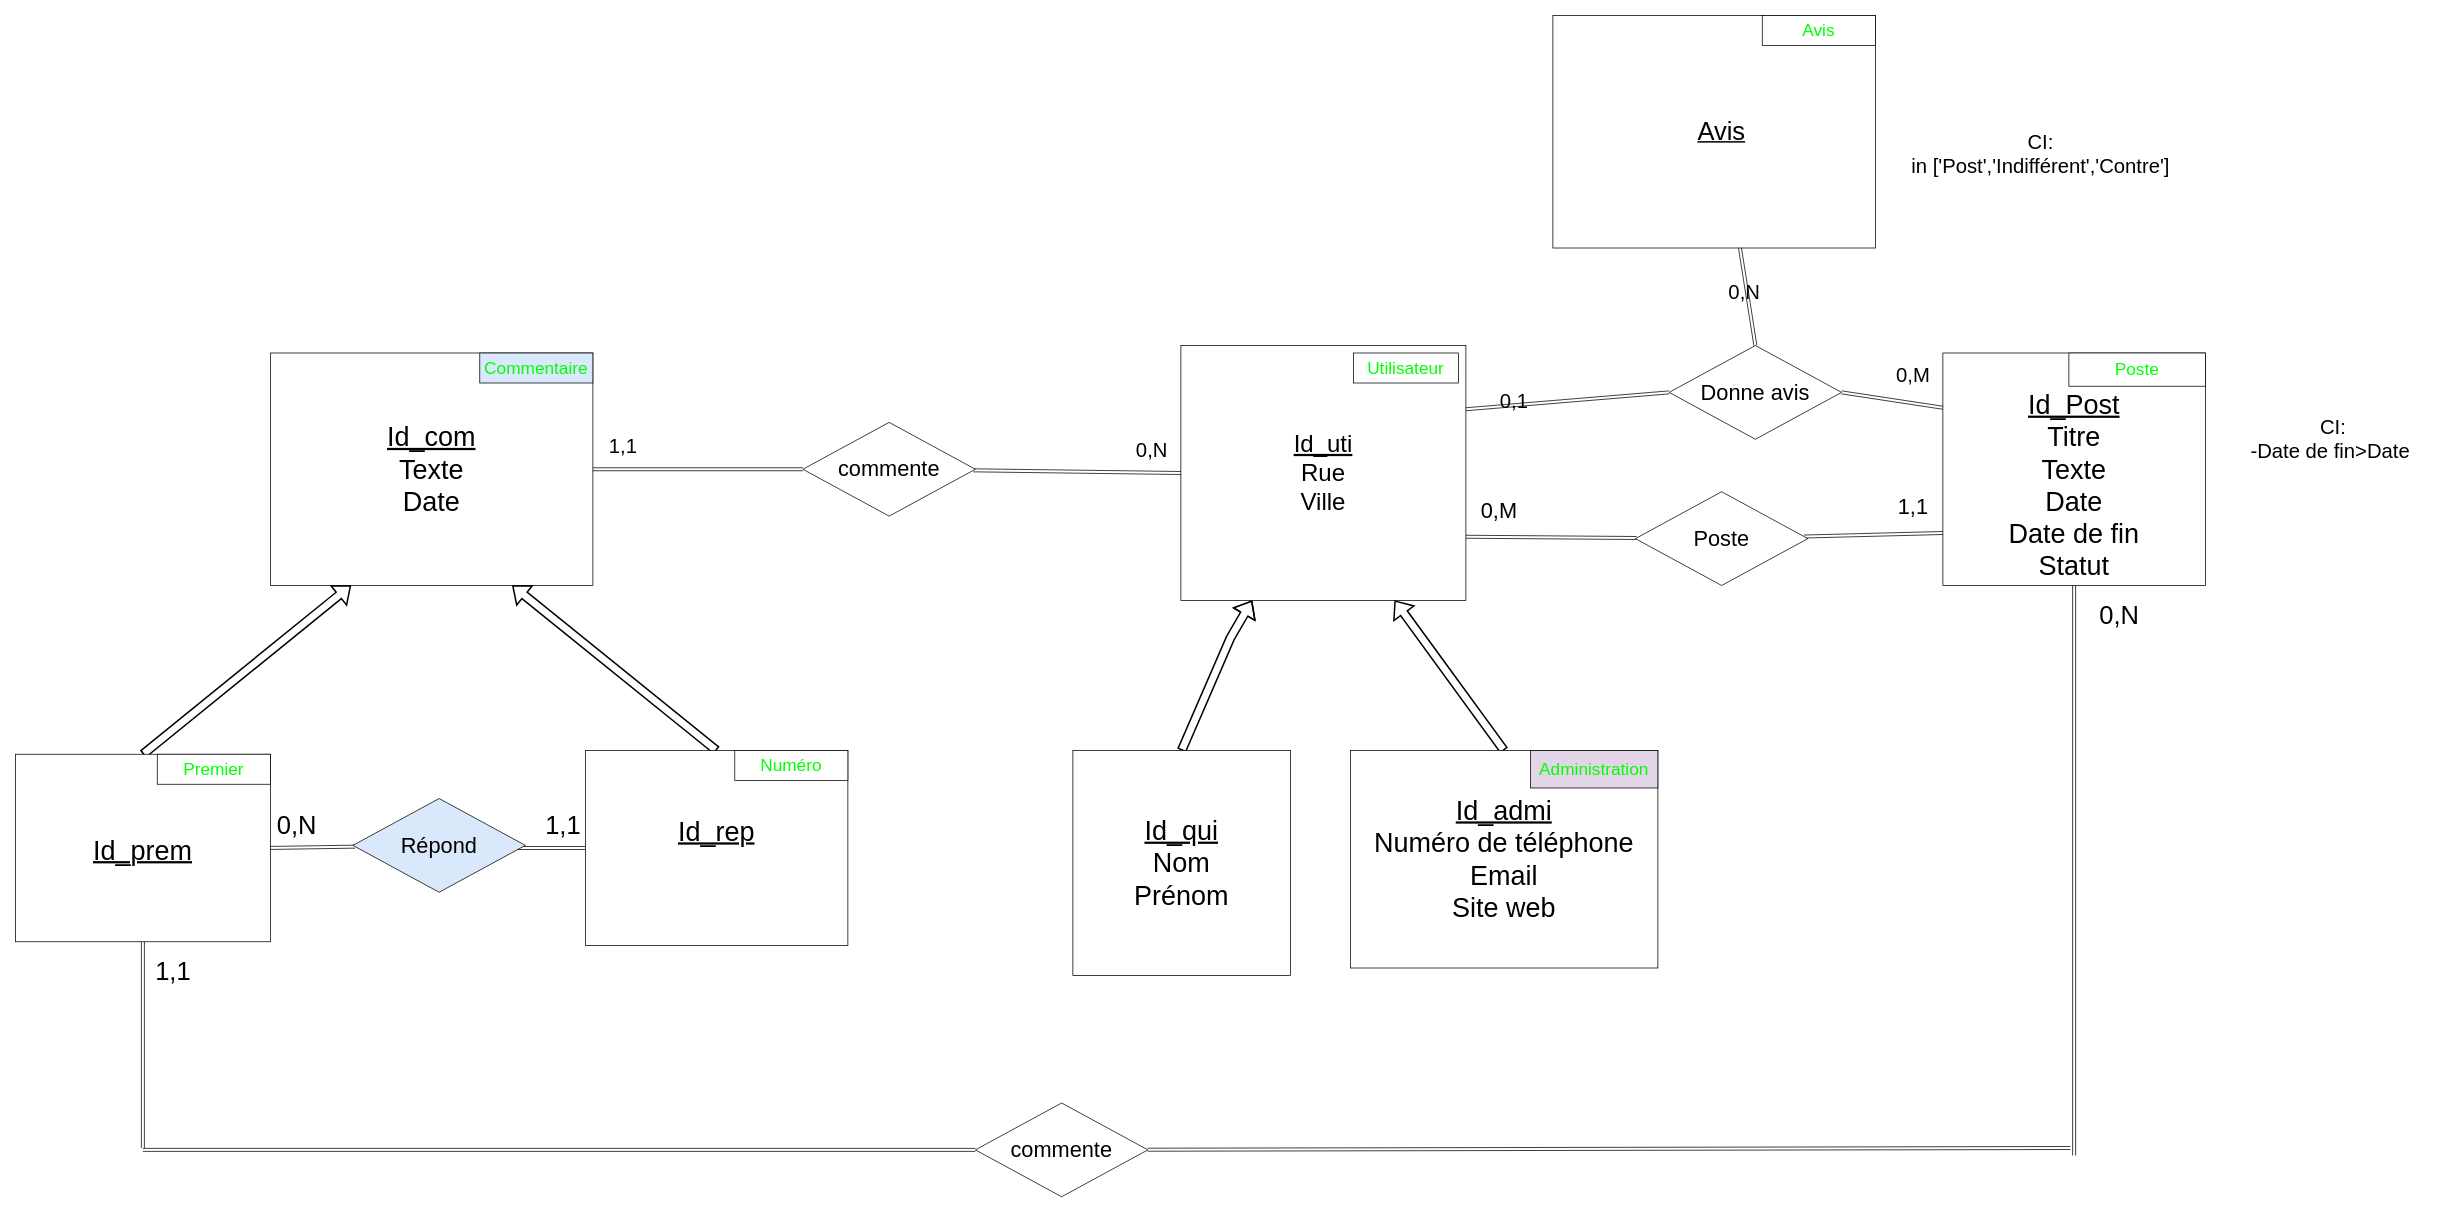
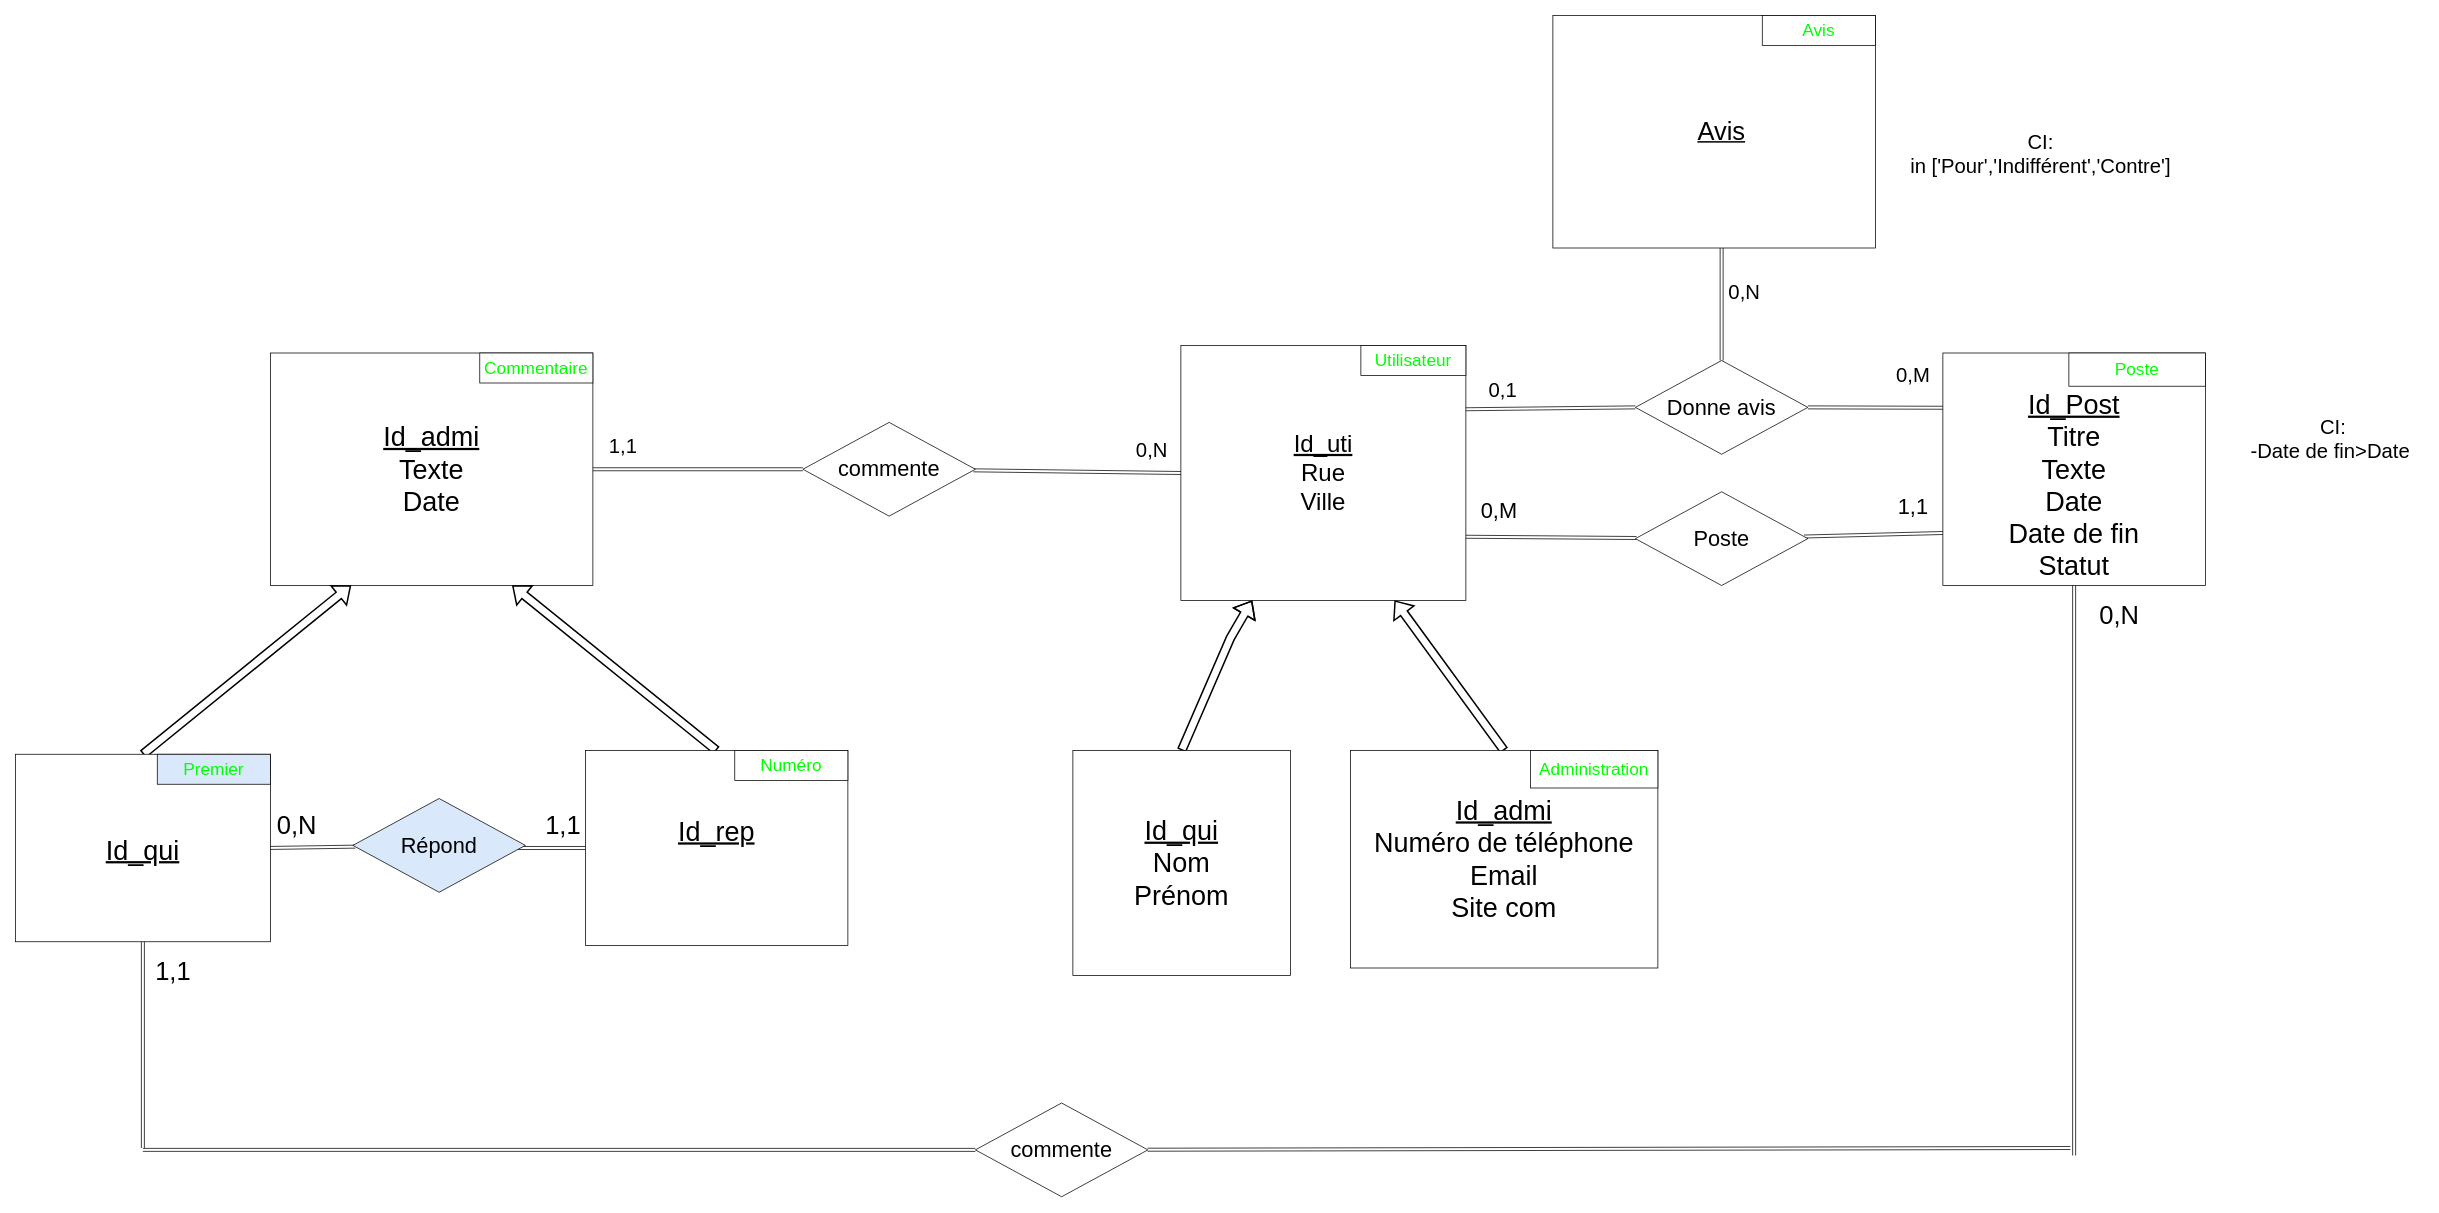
(2041, 154) -> (2041, 154)
(536, 368) -> (536, 368)
(1406, 368) -> (1413, 360)
(1755, 392) -> (1722, 407)
(1514, 402) -> (1503, 390)
(432, 469) -> (432, 469)
(214, 769) -> (214, 769)
(1594, 769) -> (1594, 769)
(143, 850) -> (143, 850)
(1504, 859) -> (1504, 859)
